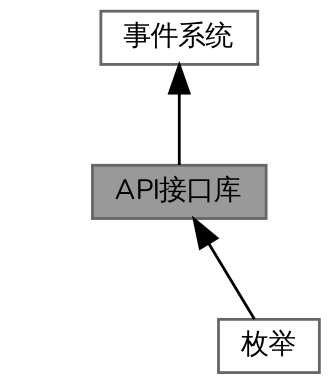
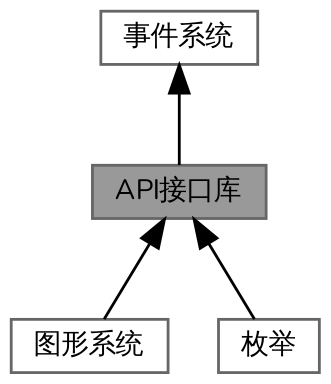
none -> (90, 346)
